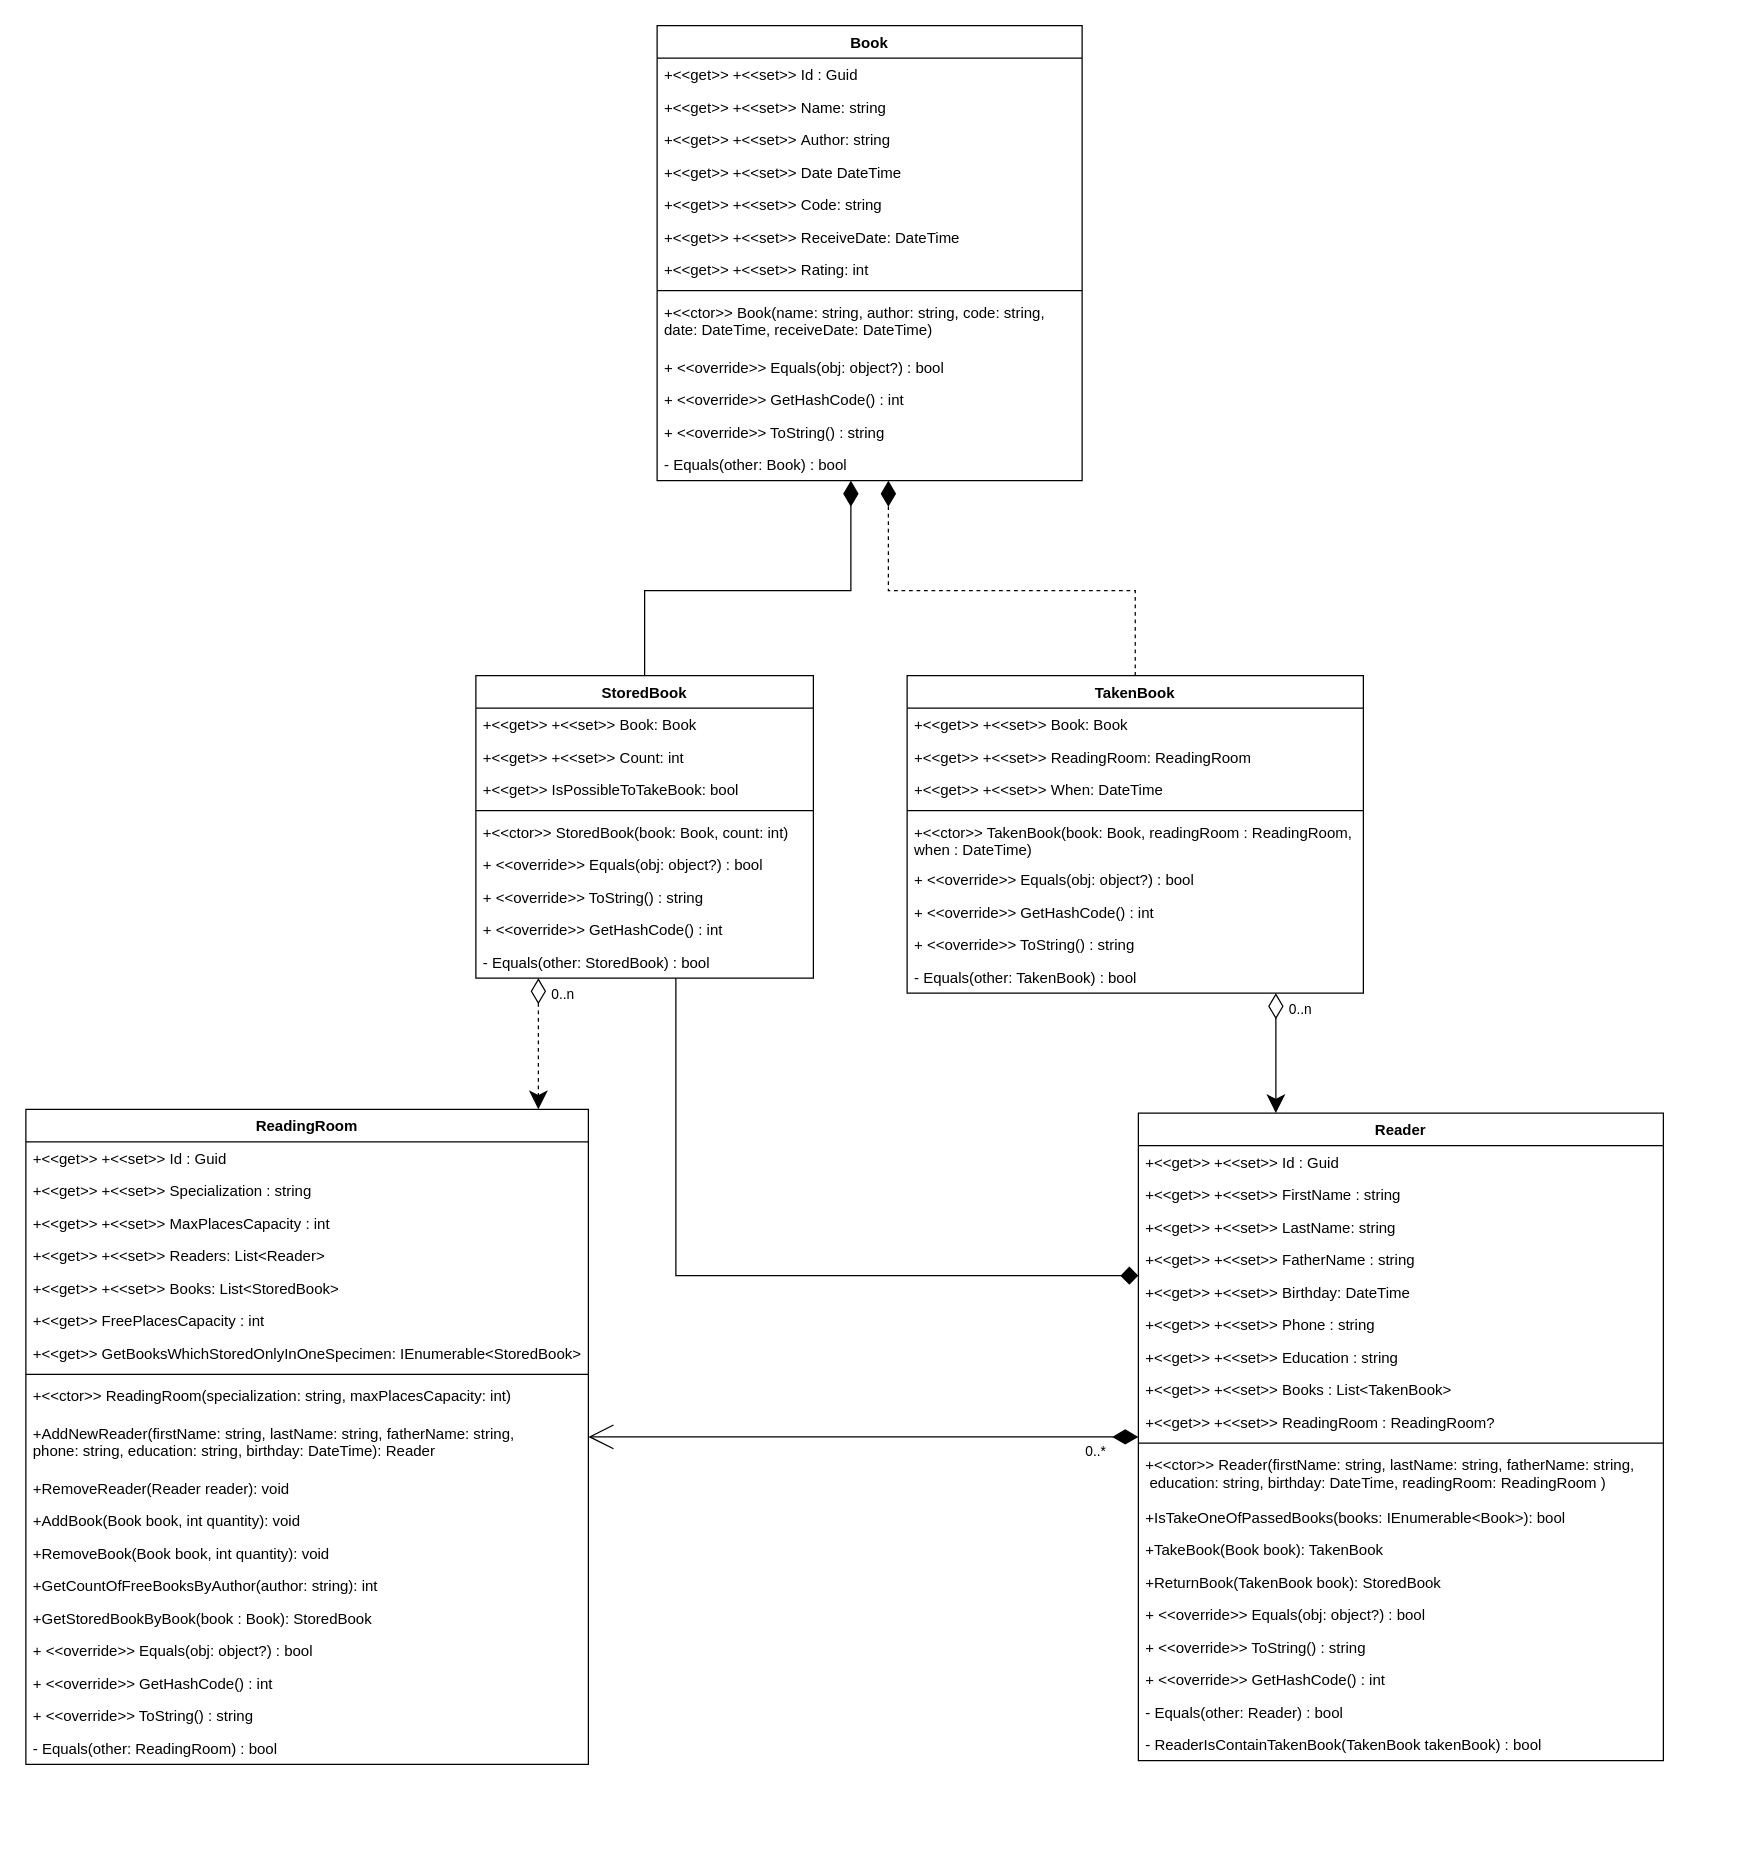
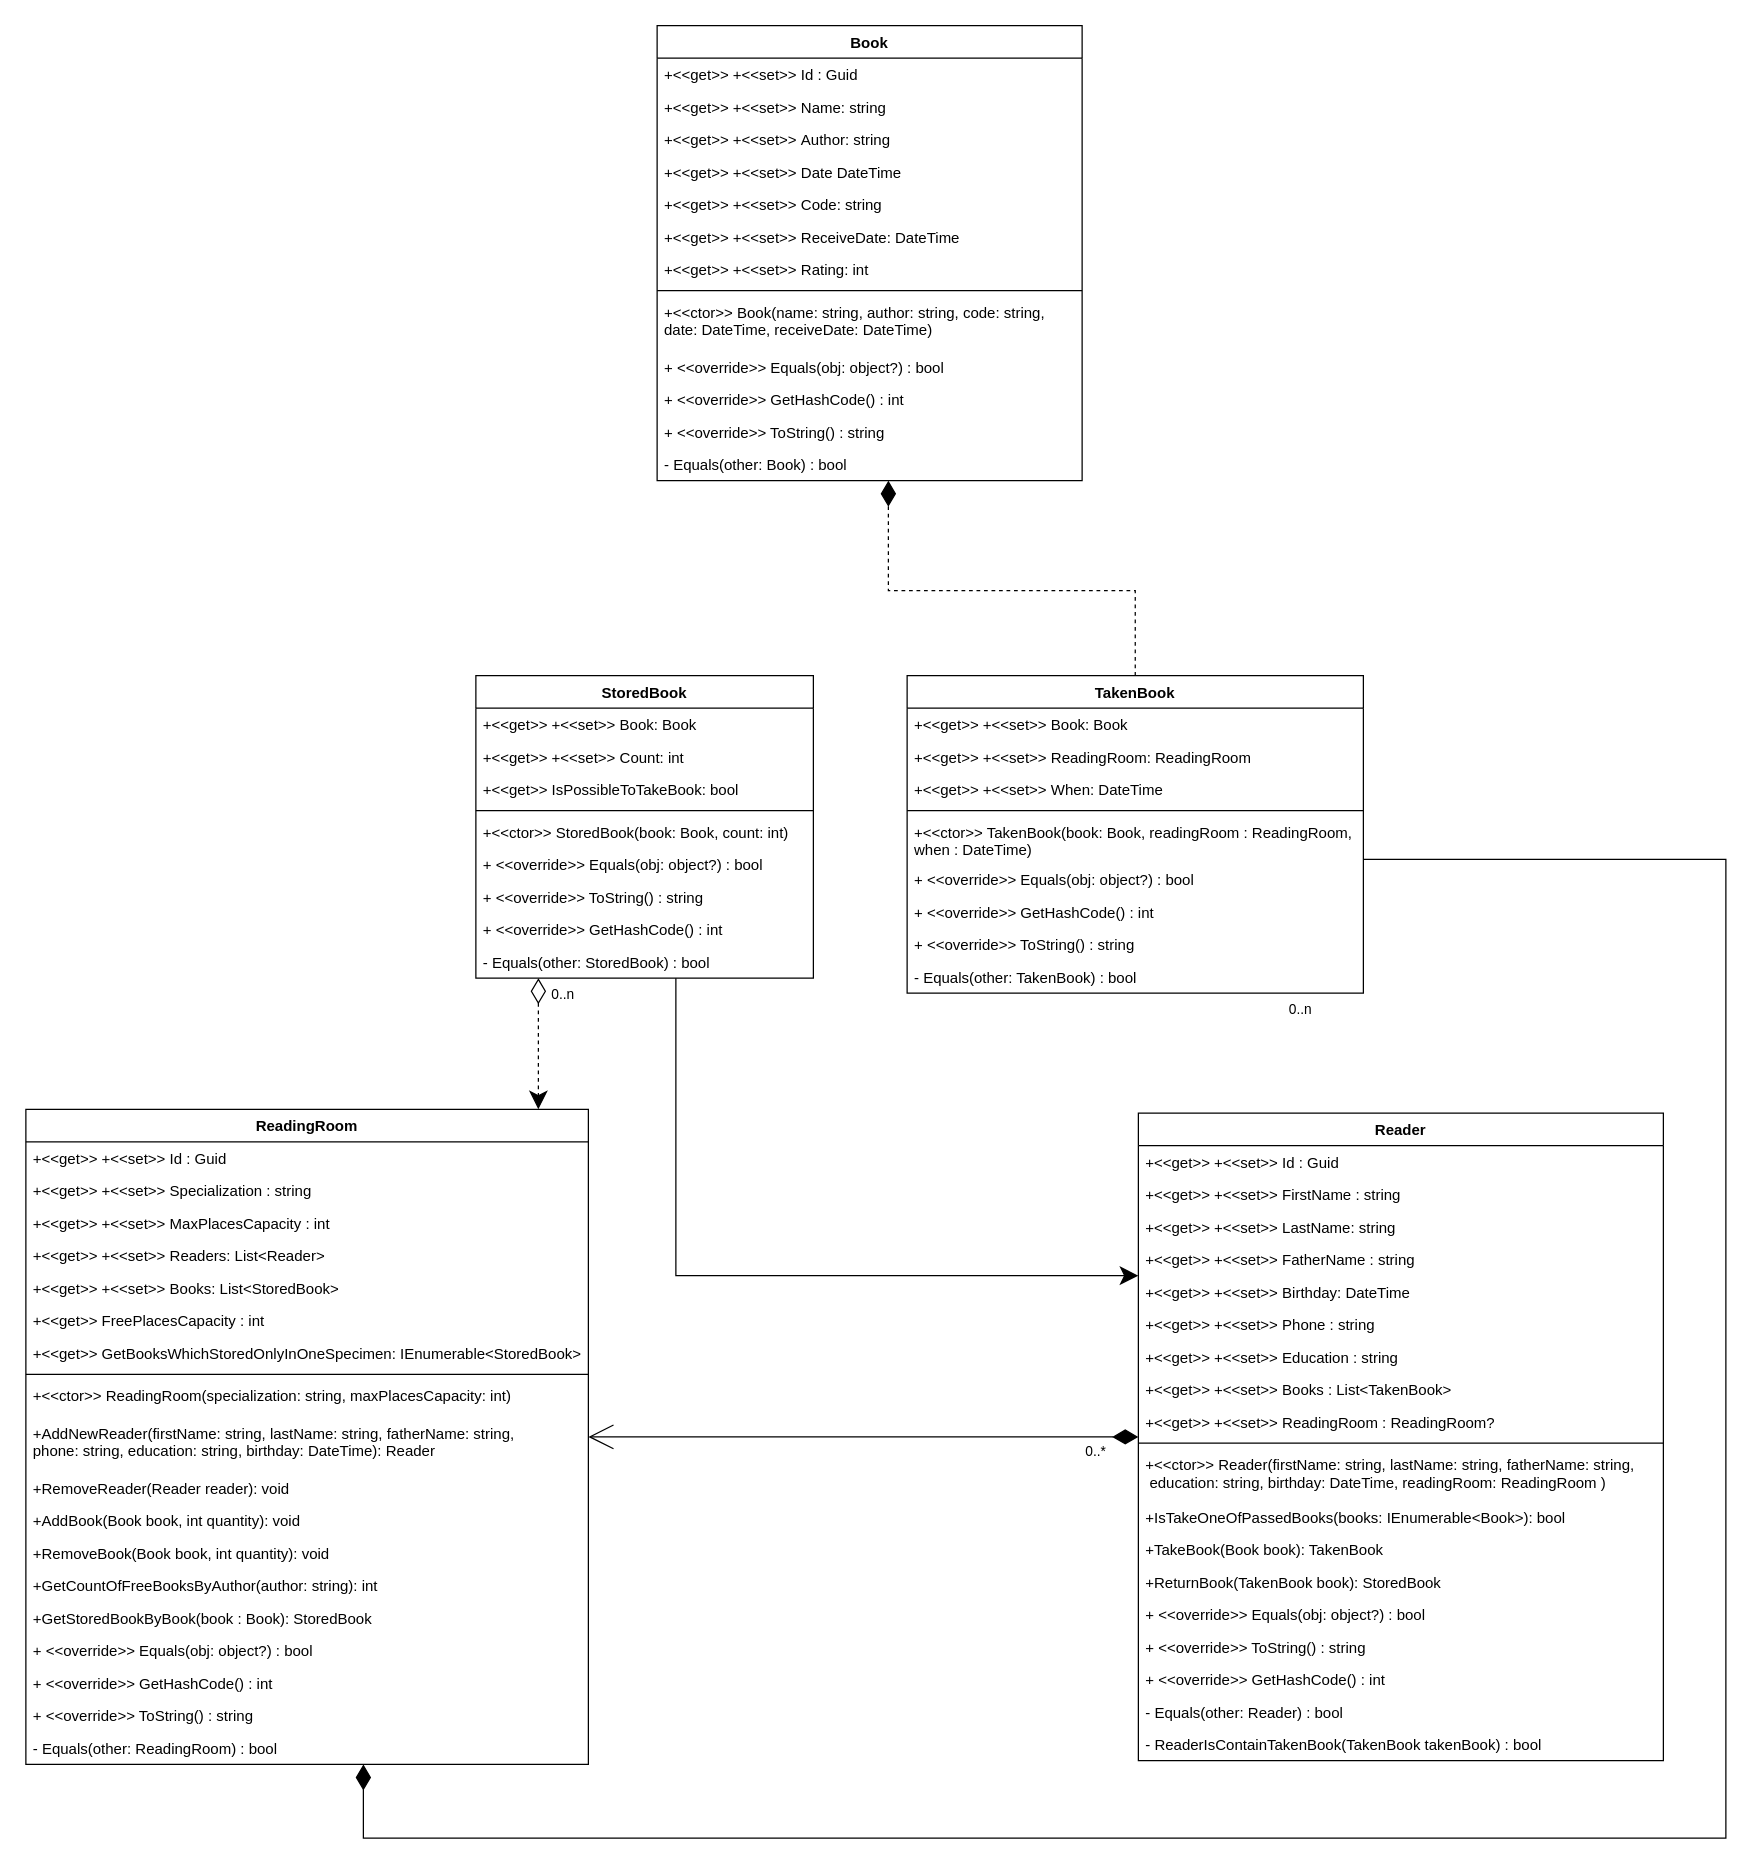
(748, 591) -> none
(1276, 1059) -> none
(1120, 1276) -> (1121, 1276)
none -> (1690, 1838)
